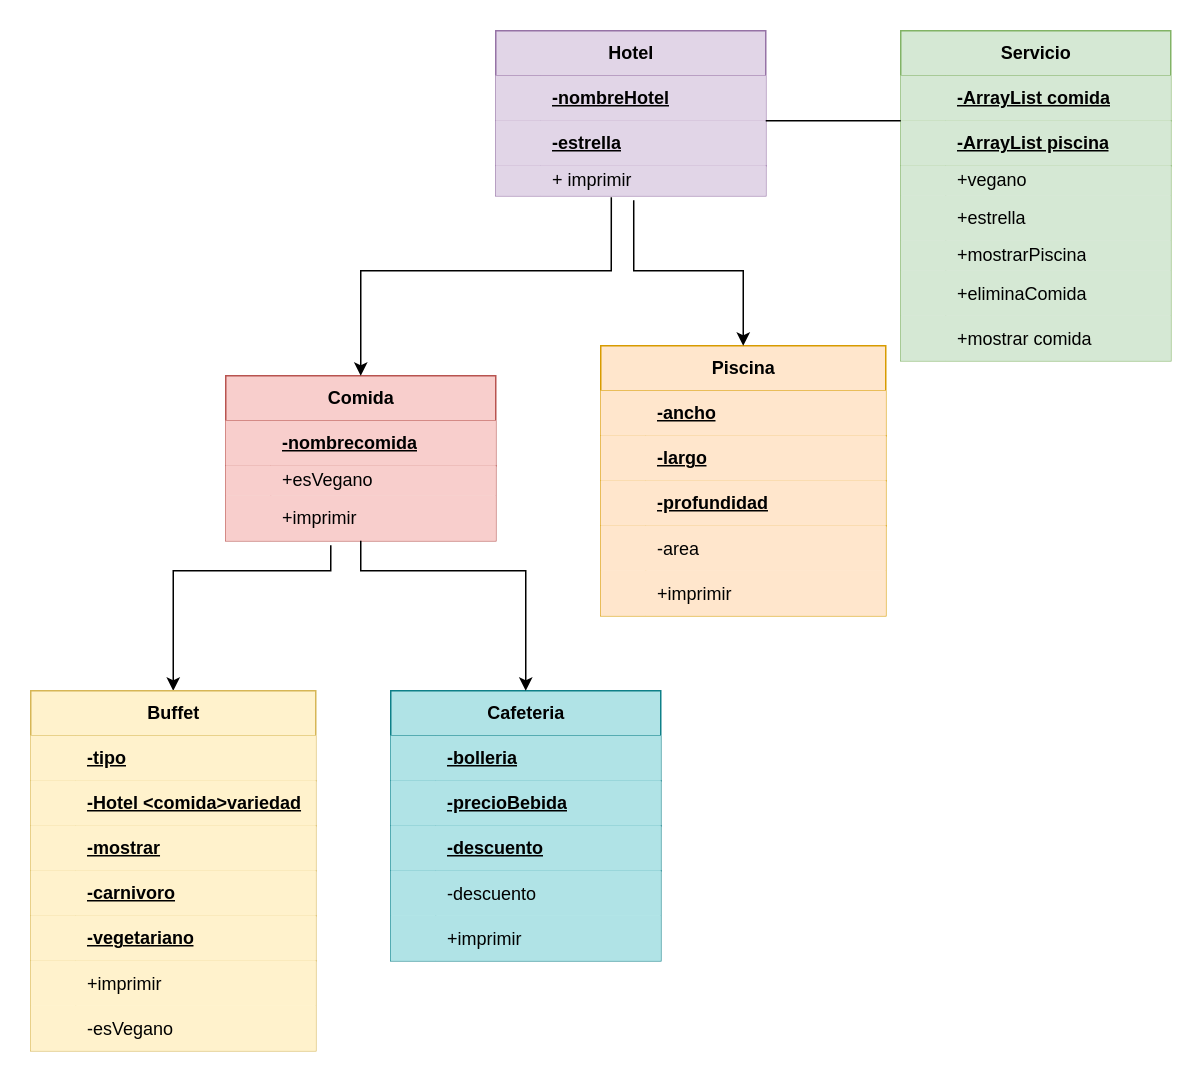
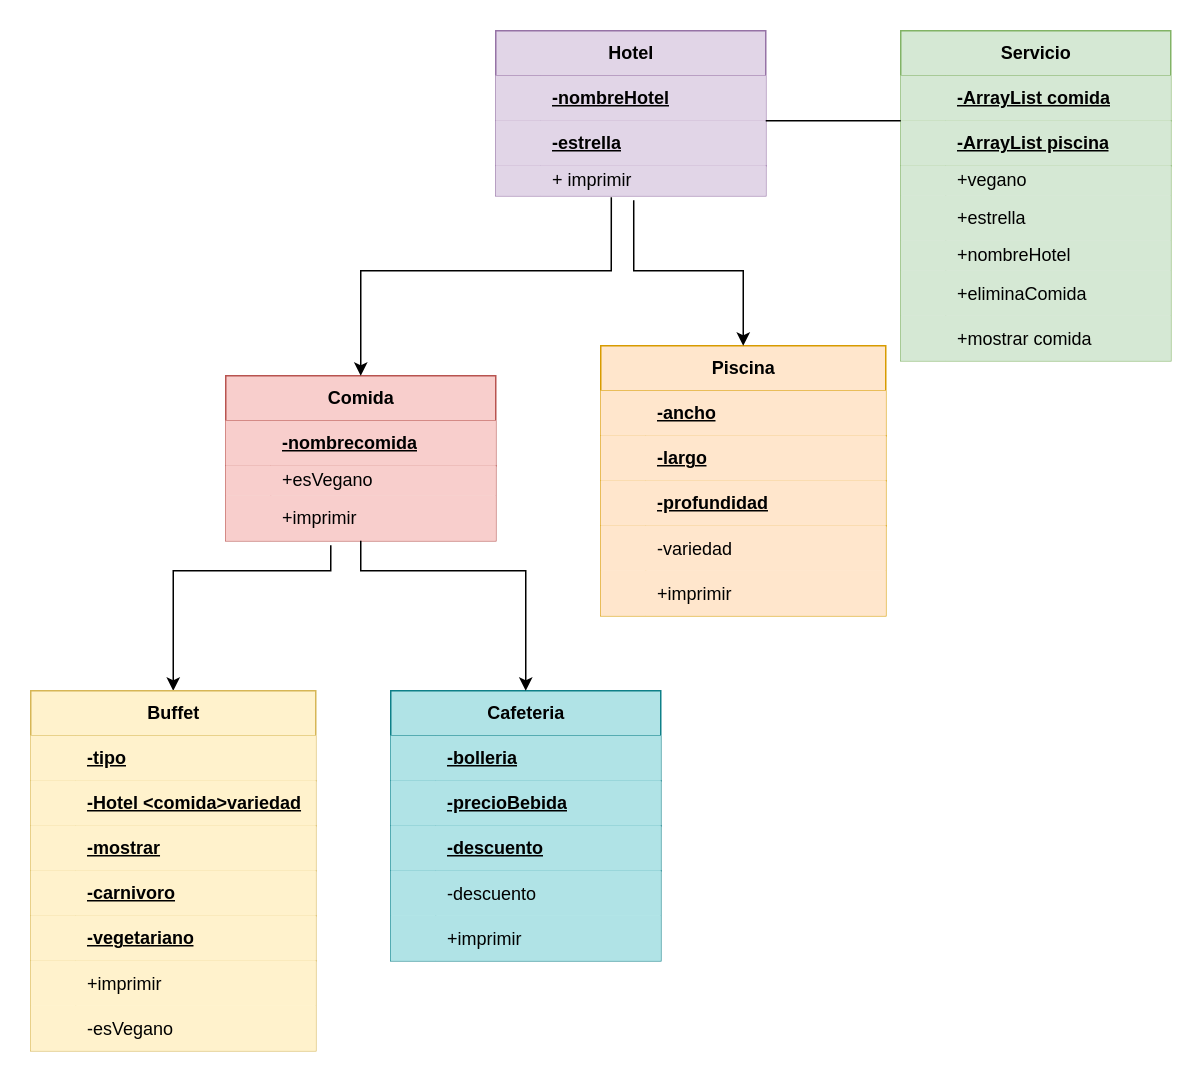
(1029, 256) -> (1016, 256)
(682, 549) -> (700, 549)
